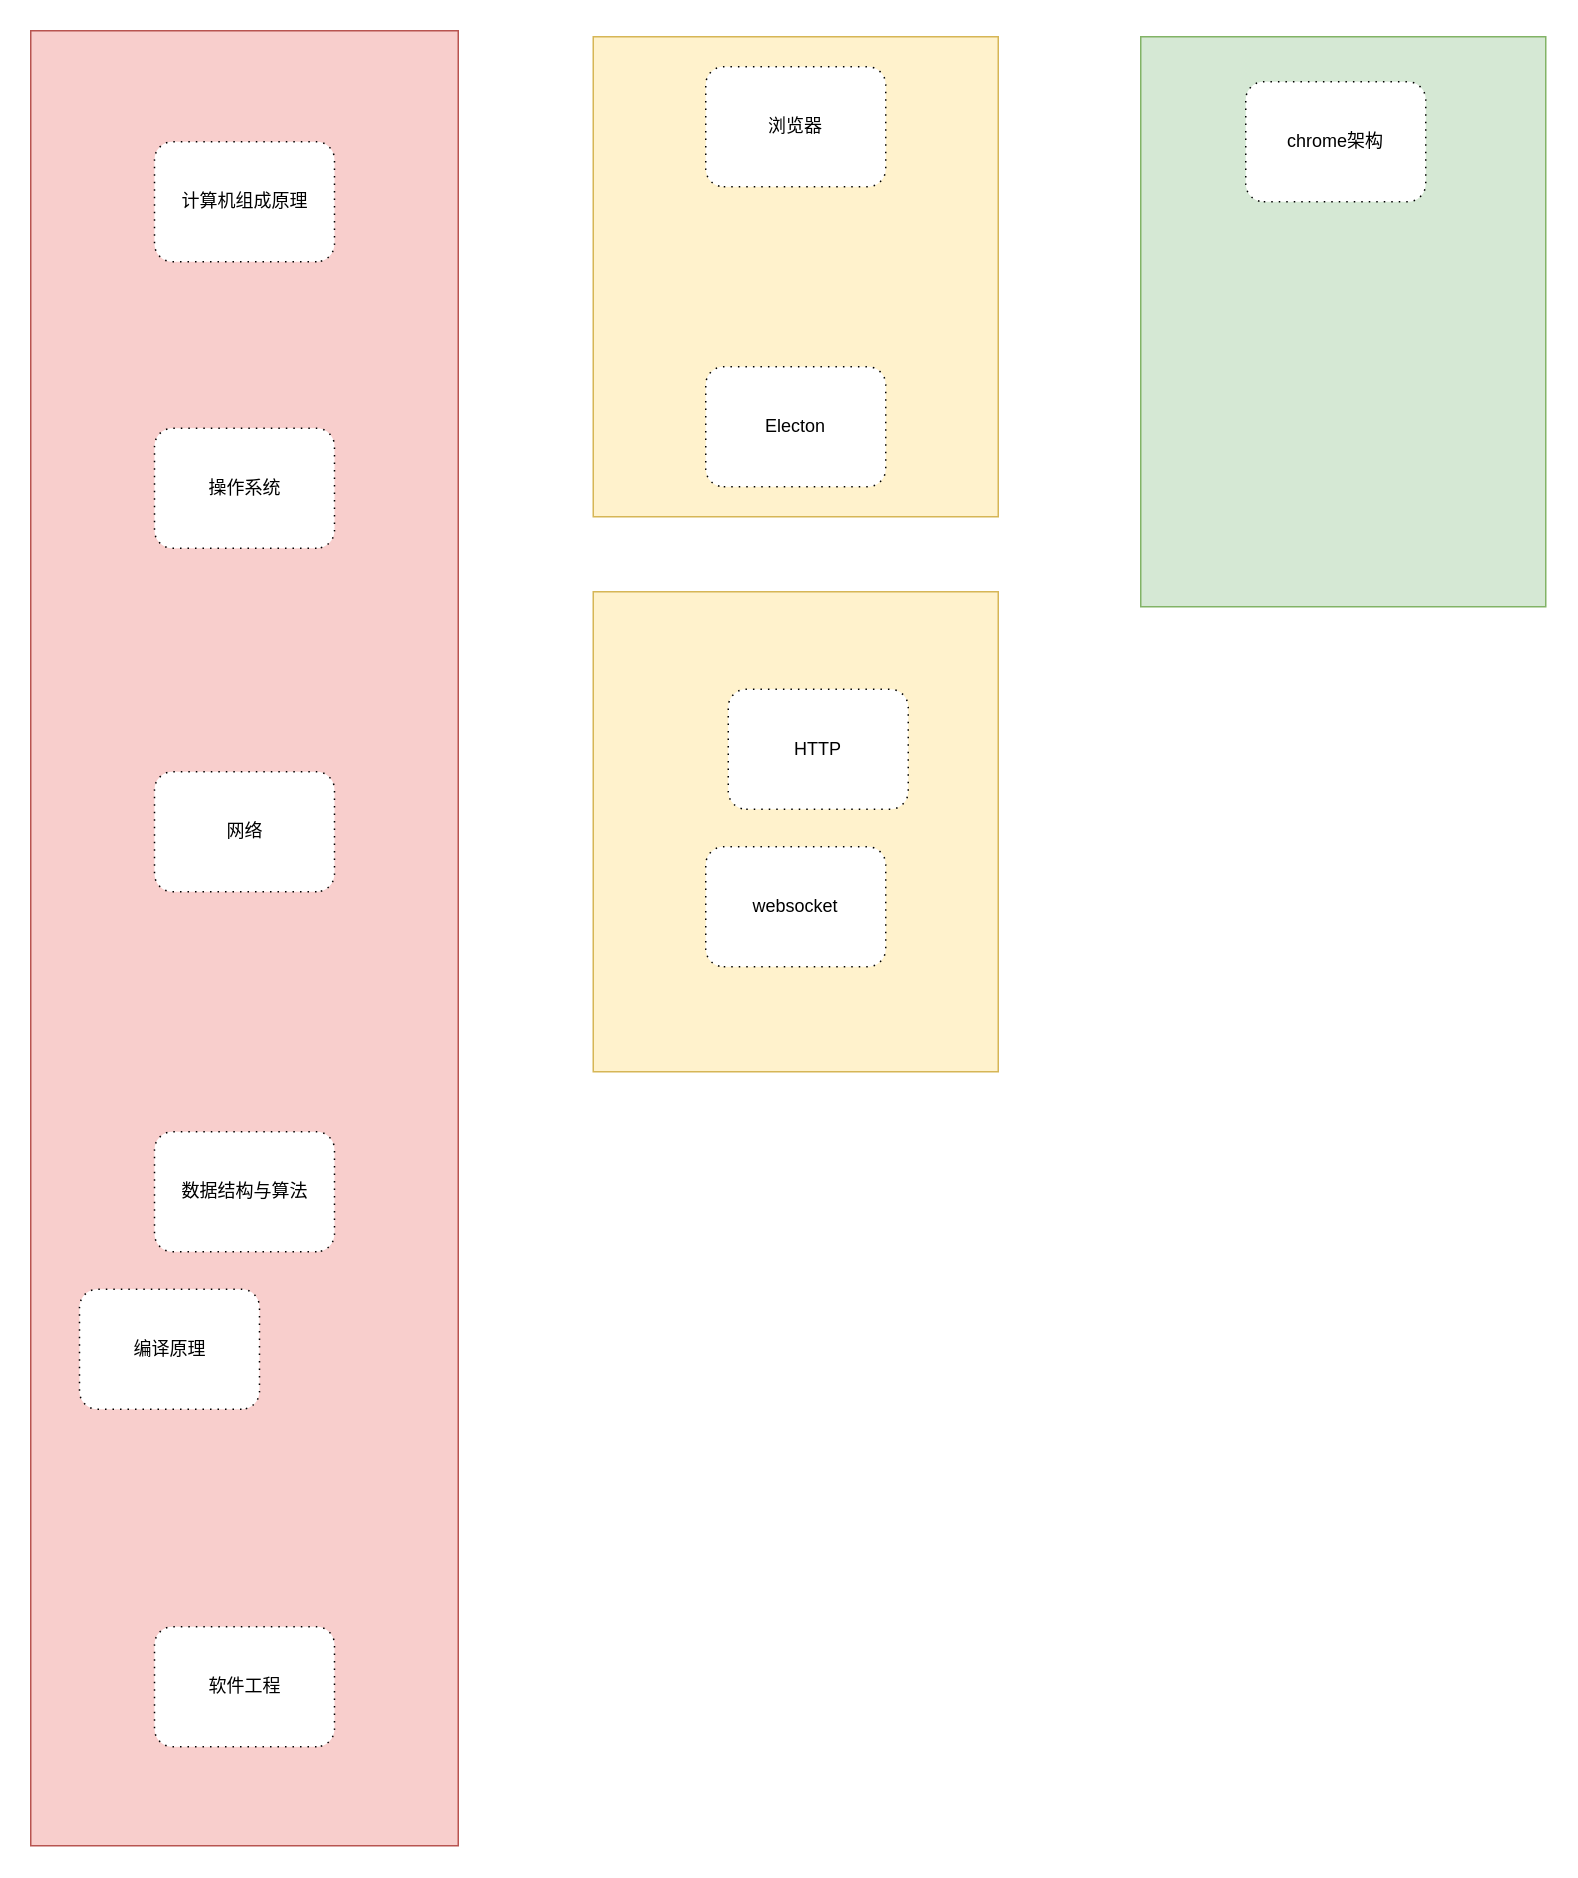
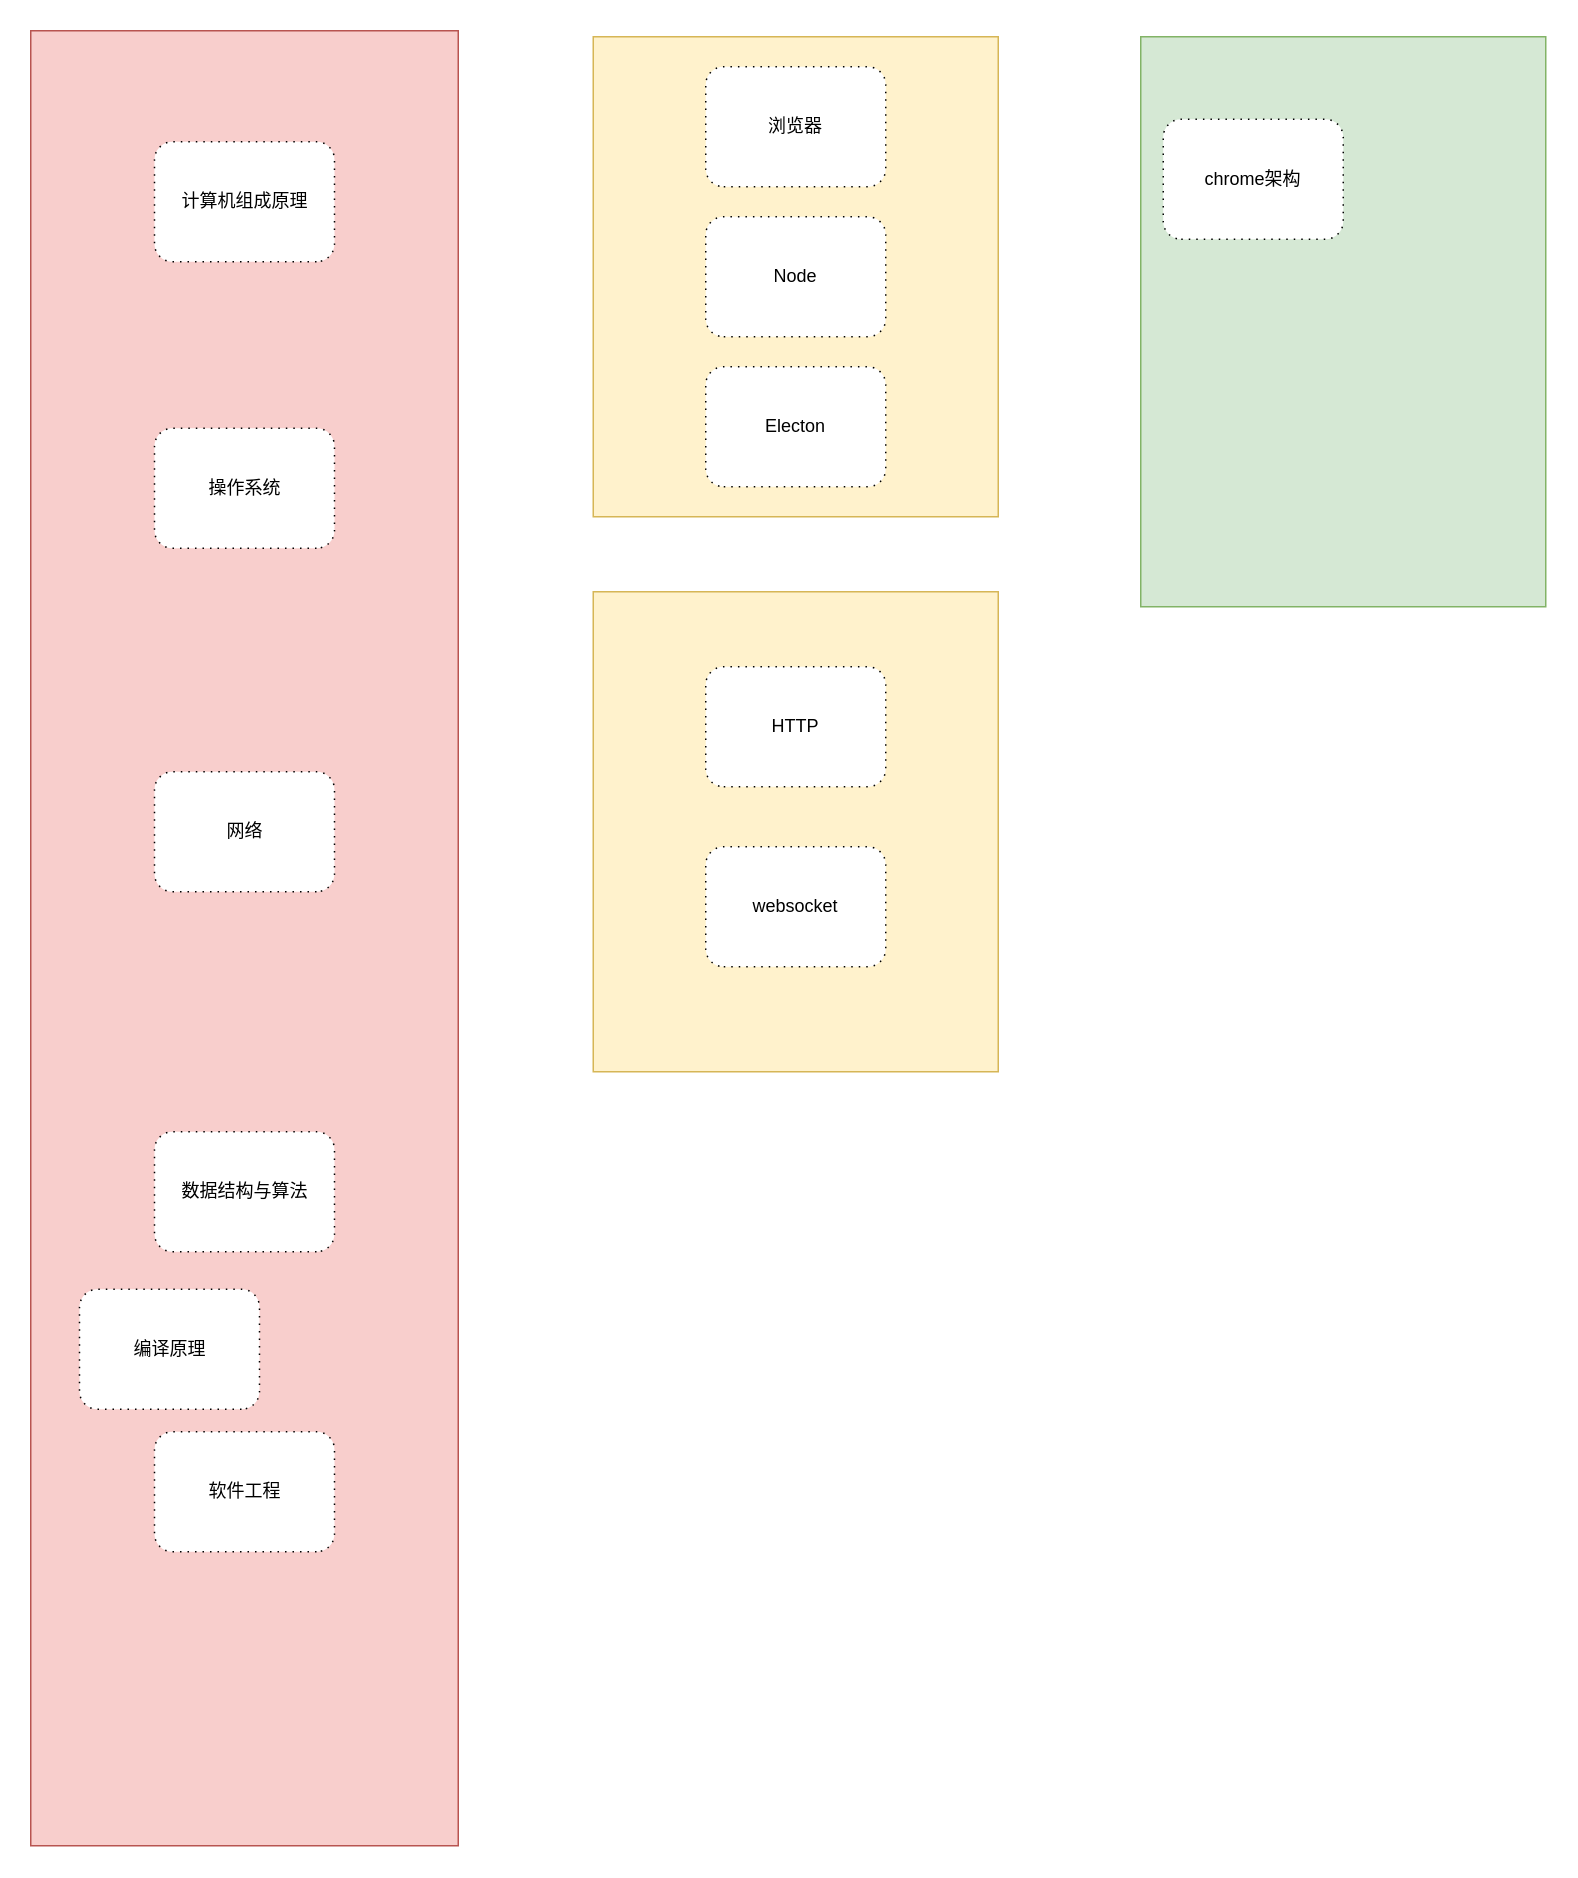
(1336, 142) -> (1253, 179)
none -> (796, 277)
(818, 749) -> (796, 727)
(245, 1687) -> (245, 1492)
